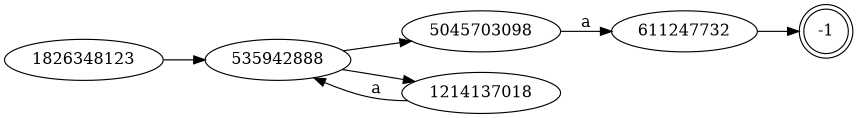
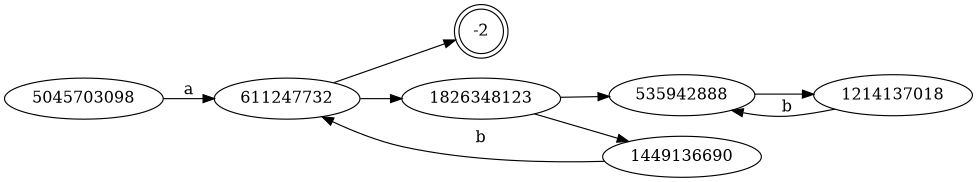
(826, 31) -> (481, 31)
(372, 47) -> none
(376, 89) -> (788, 107)
none -> (375, 99)
none -> (682, 157)
